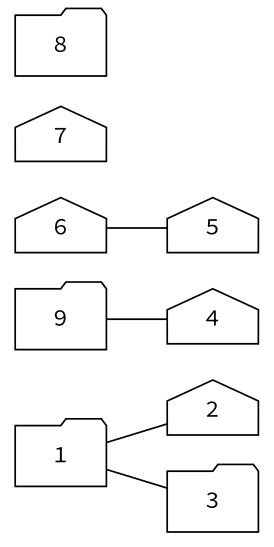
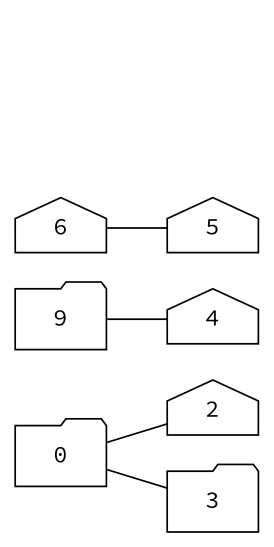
(61, 46) -> none
(61, 137) -> none
(61, 456) -> (61, 456)
